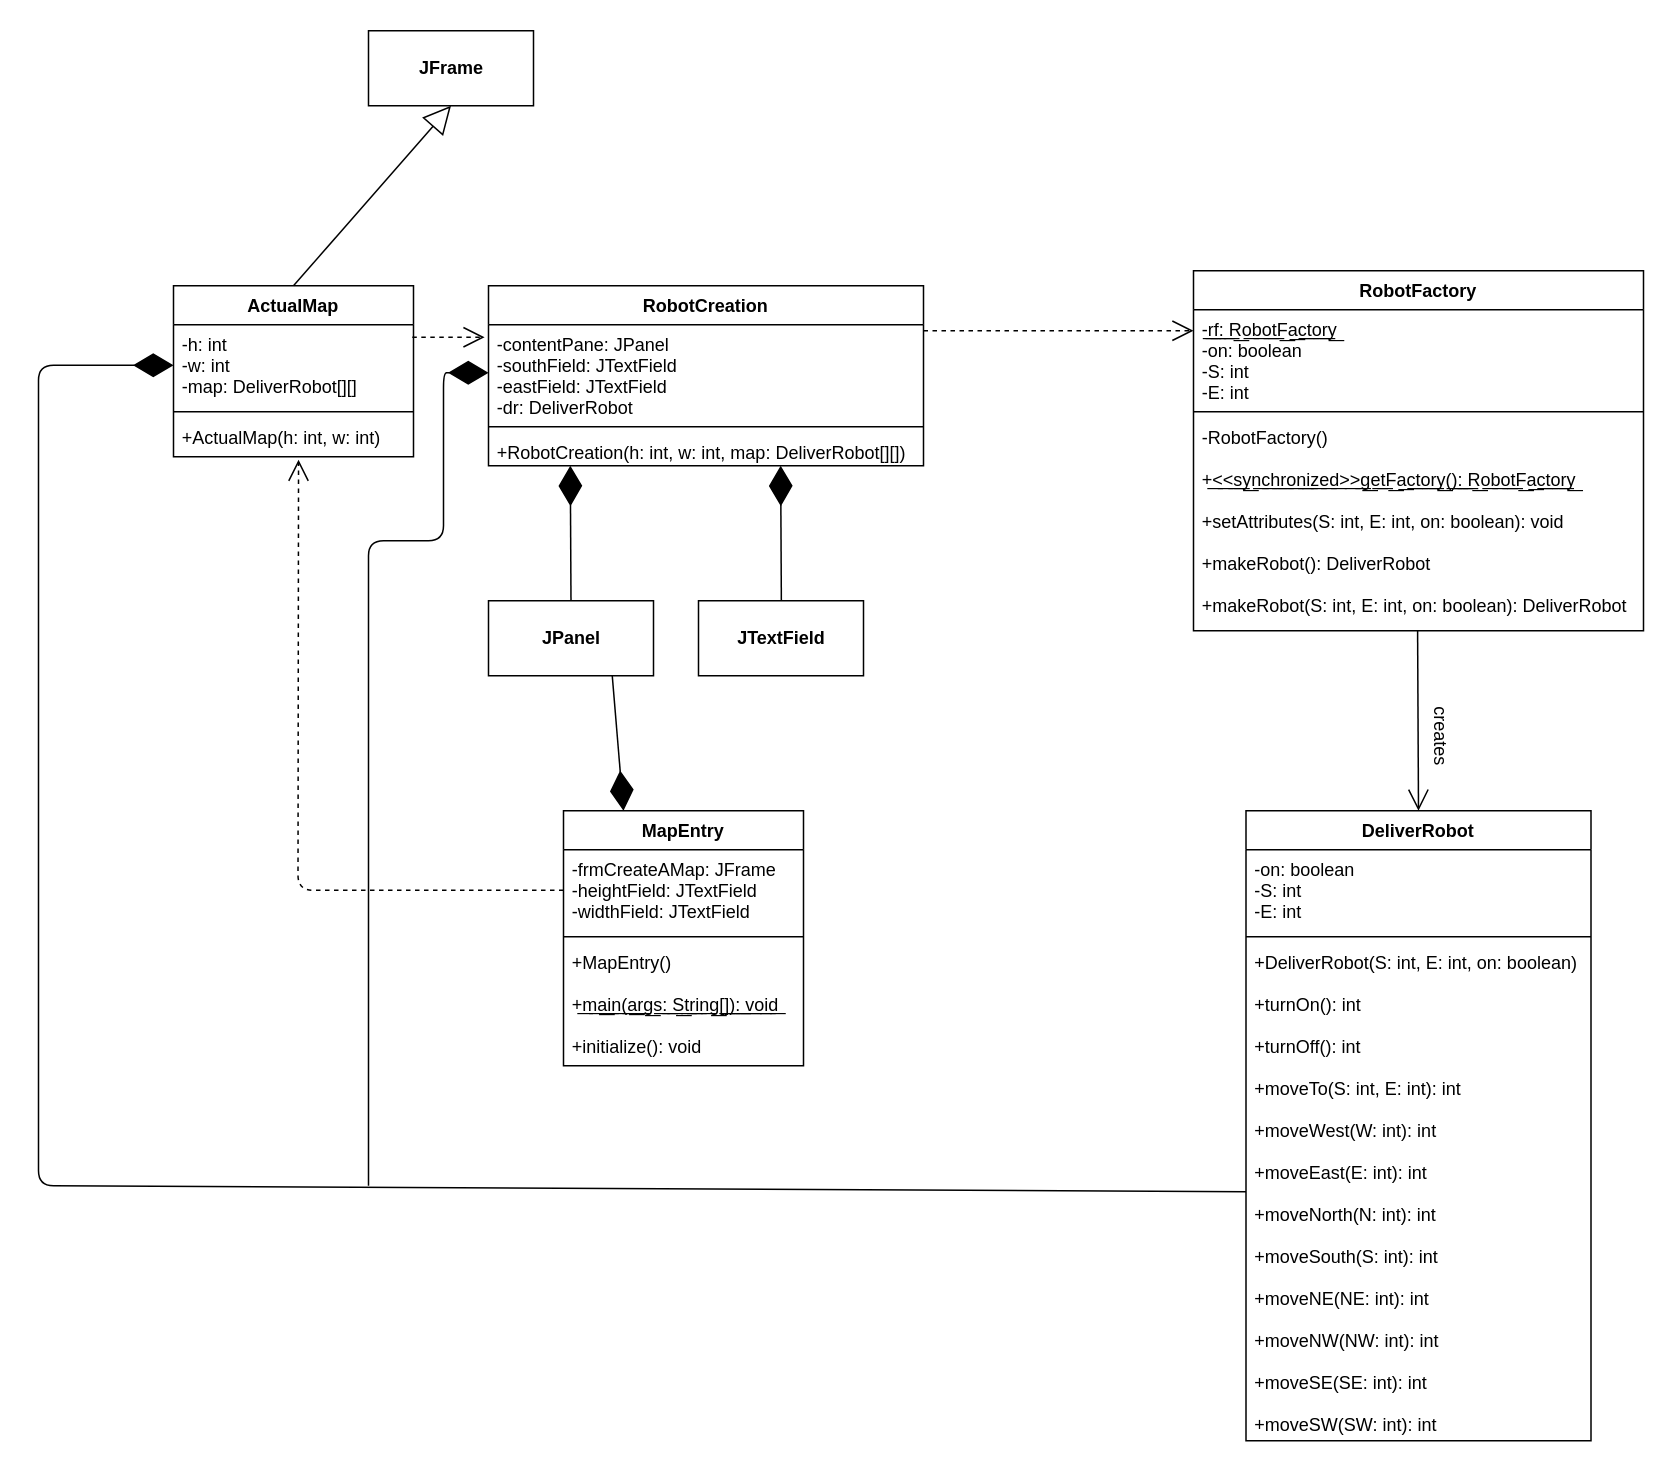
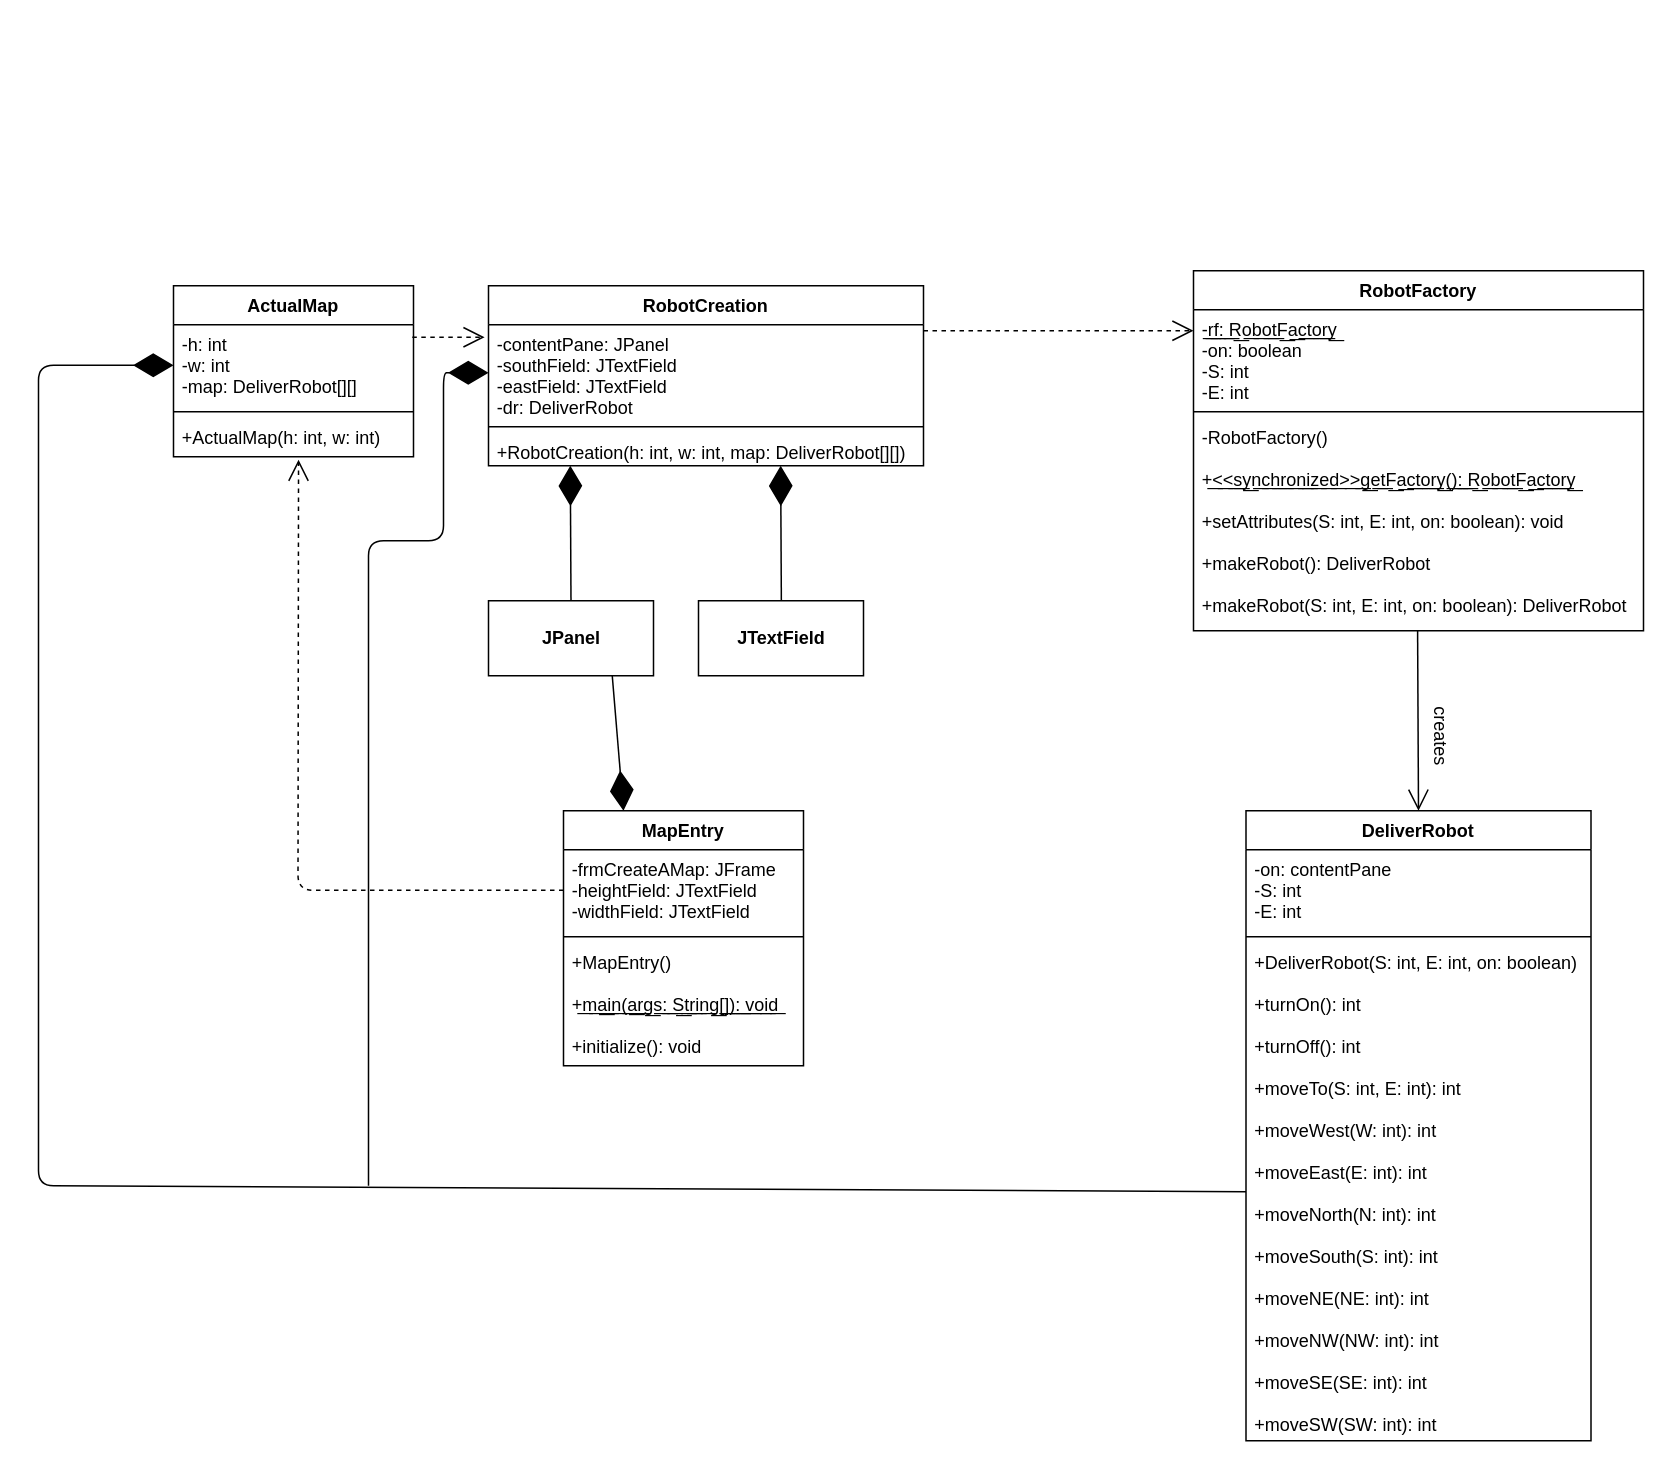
(451, 68) -> none
(363, 206) -> none
(1307, 870) -> (1330, 870)
